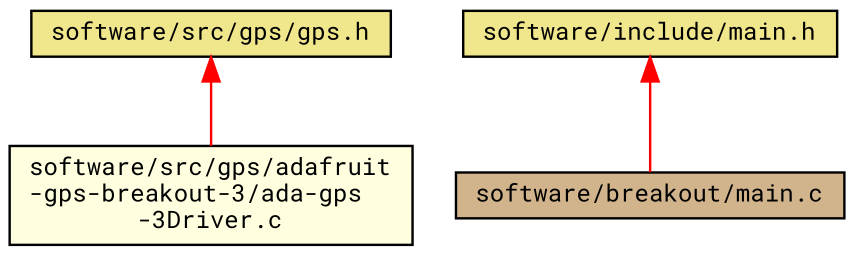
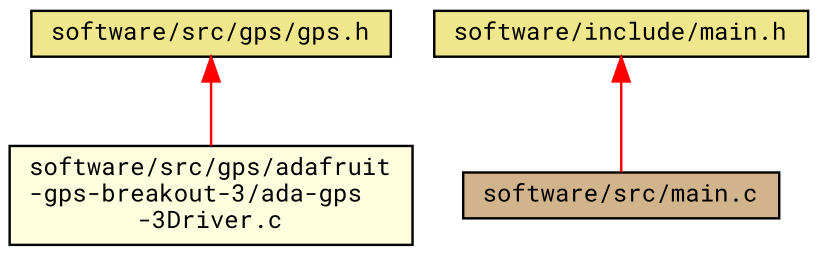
(650, 195) -> (621, 195)
